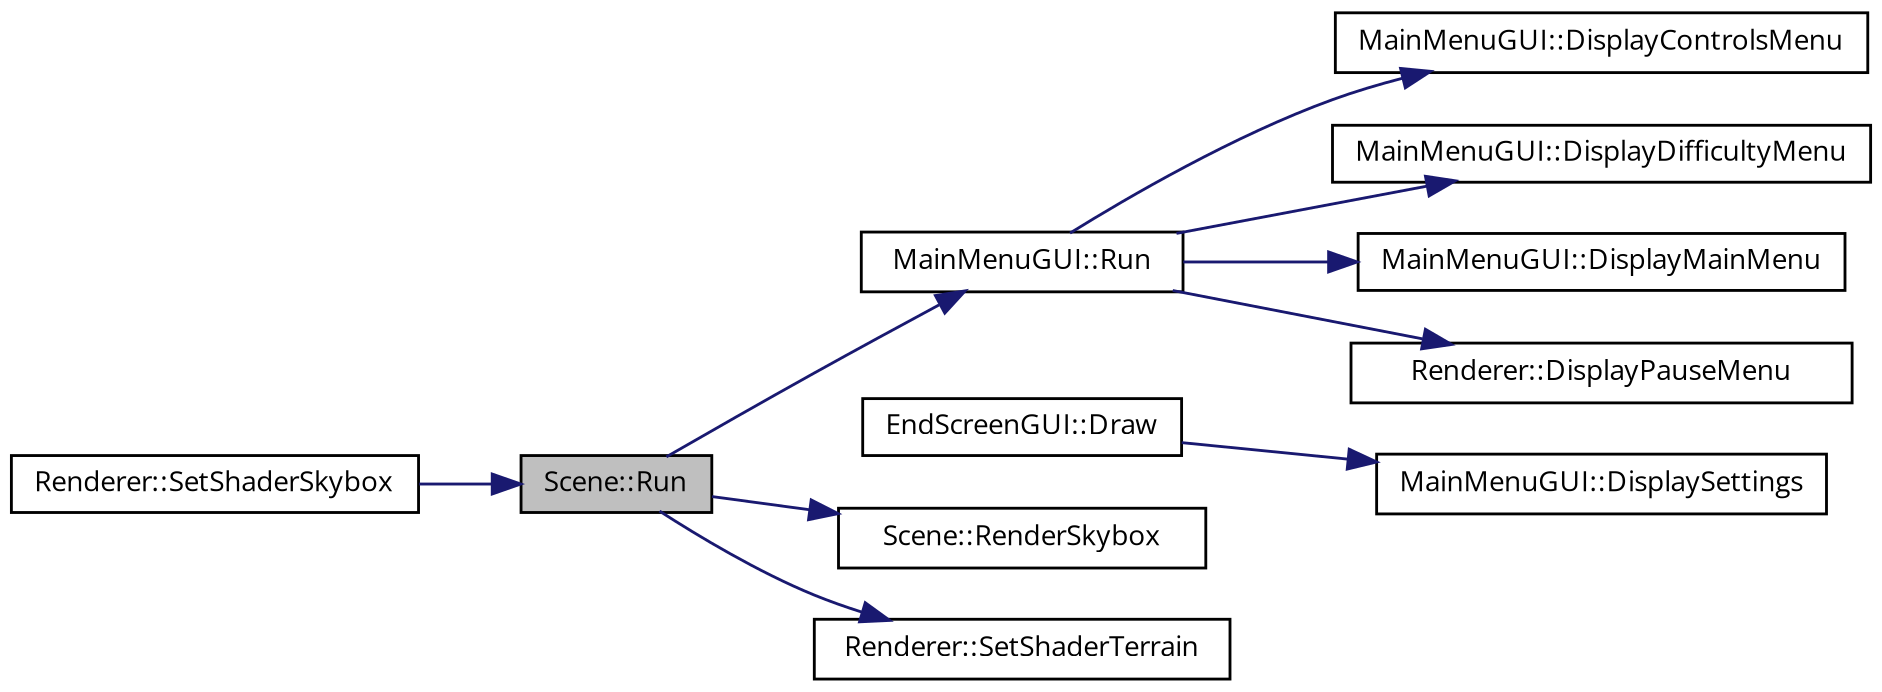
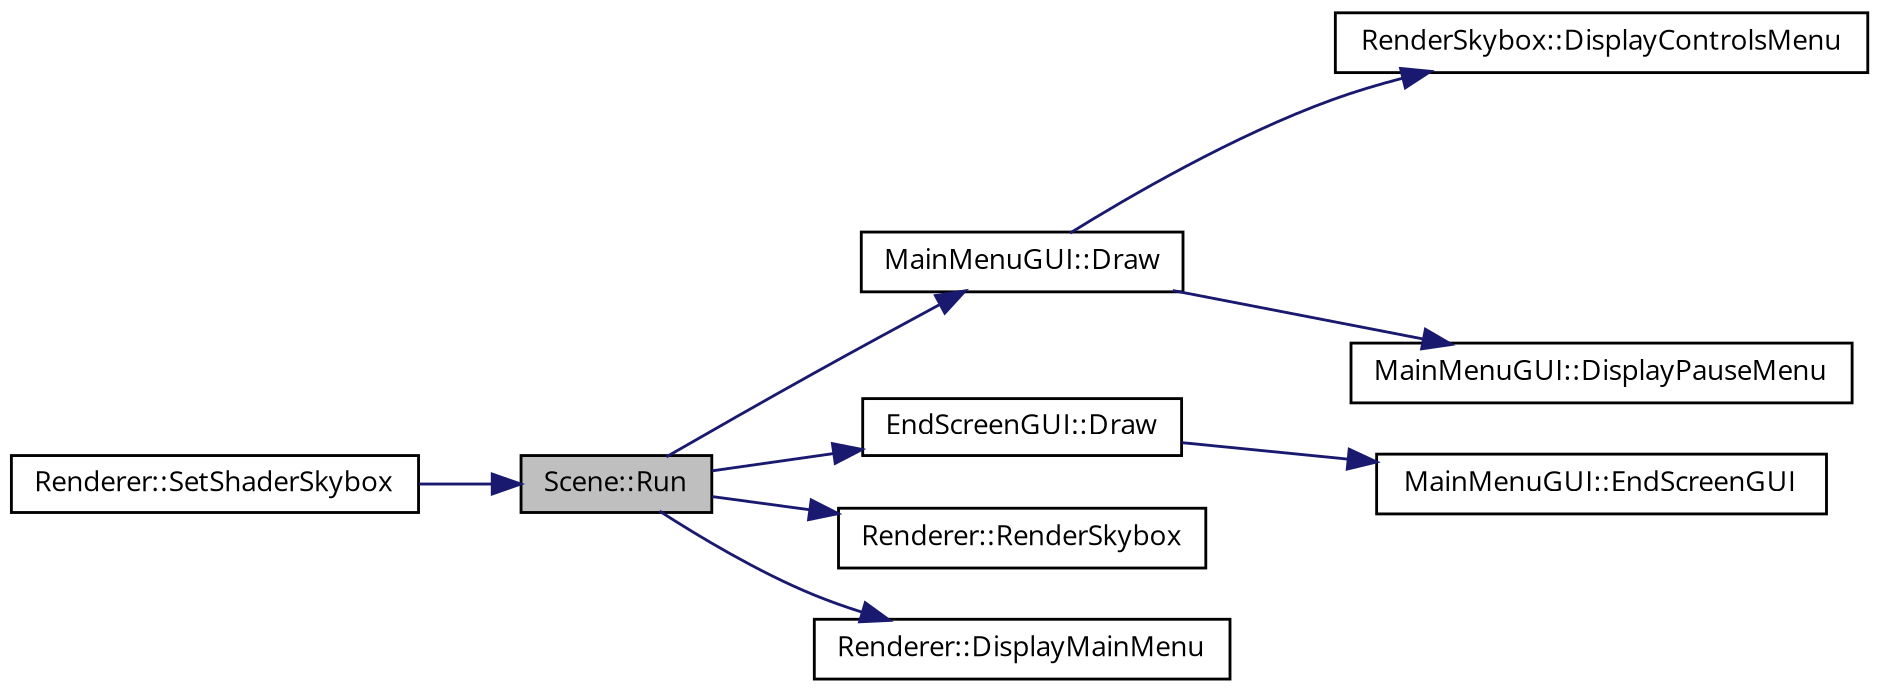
(1602, 43) -> (1602, 43)
(1602, 154) -> none
(1022, 262) -> (1022, 262)
(1602, 262) -> none
(1602, 373) -> (1602, 373)
none -> (773, 462)
(1602, 484) -> (1602, 484)
(1022, 538) -> (1022, 538)
(1022, 649) -> (1022, 649)
